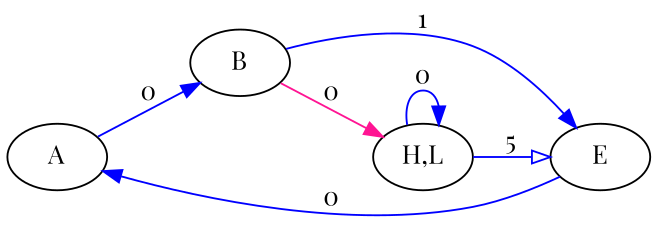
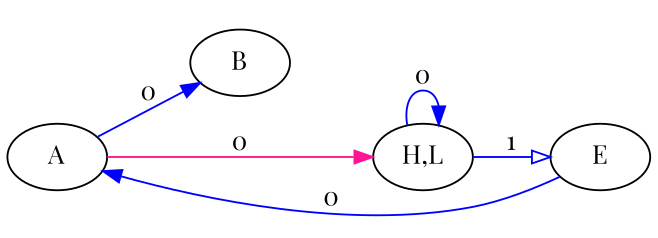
(437, 37) -> none
(324, 106) -> (230, 157)
(512, 143) -> (512, 143)
